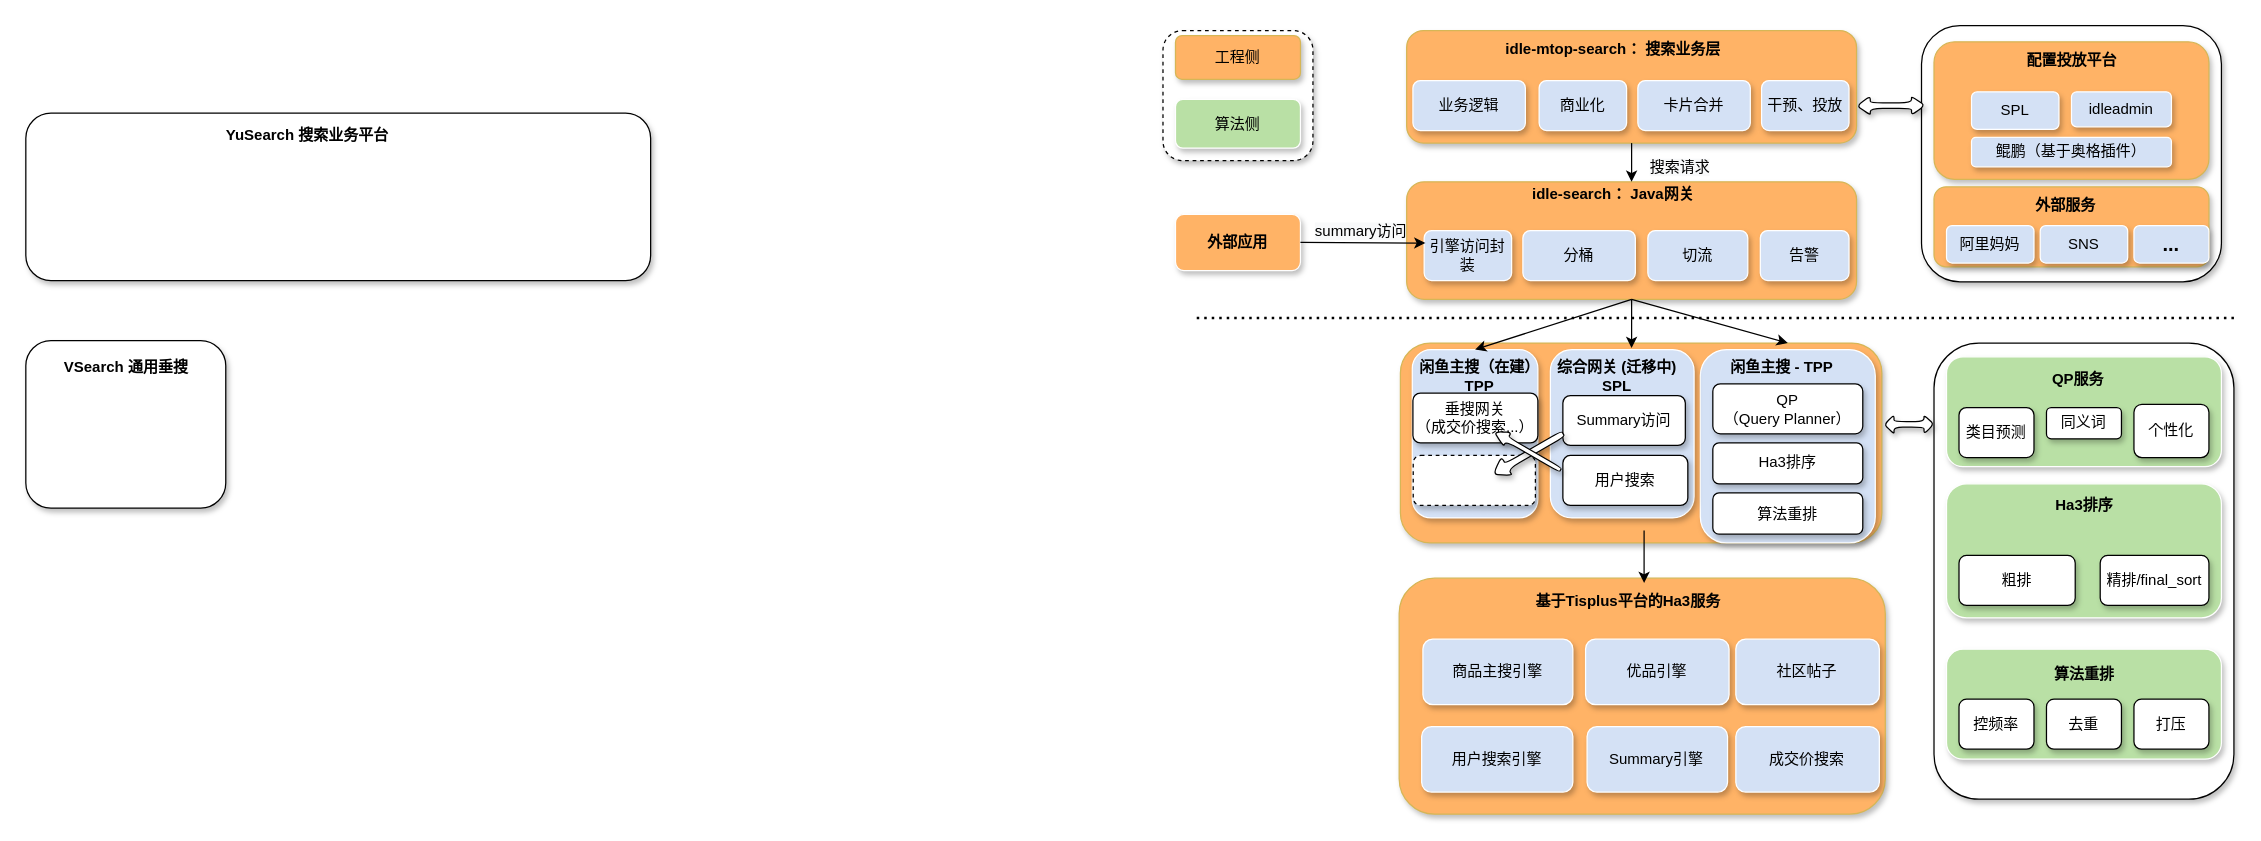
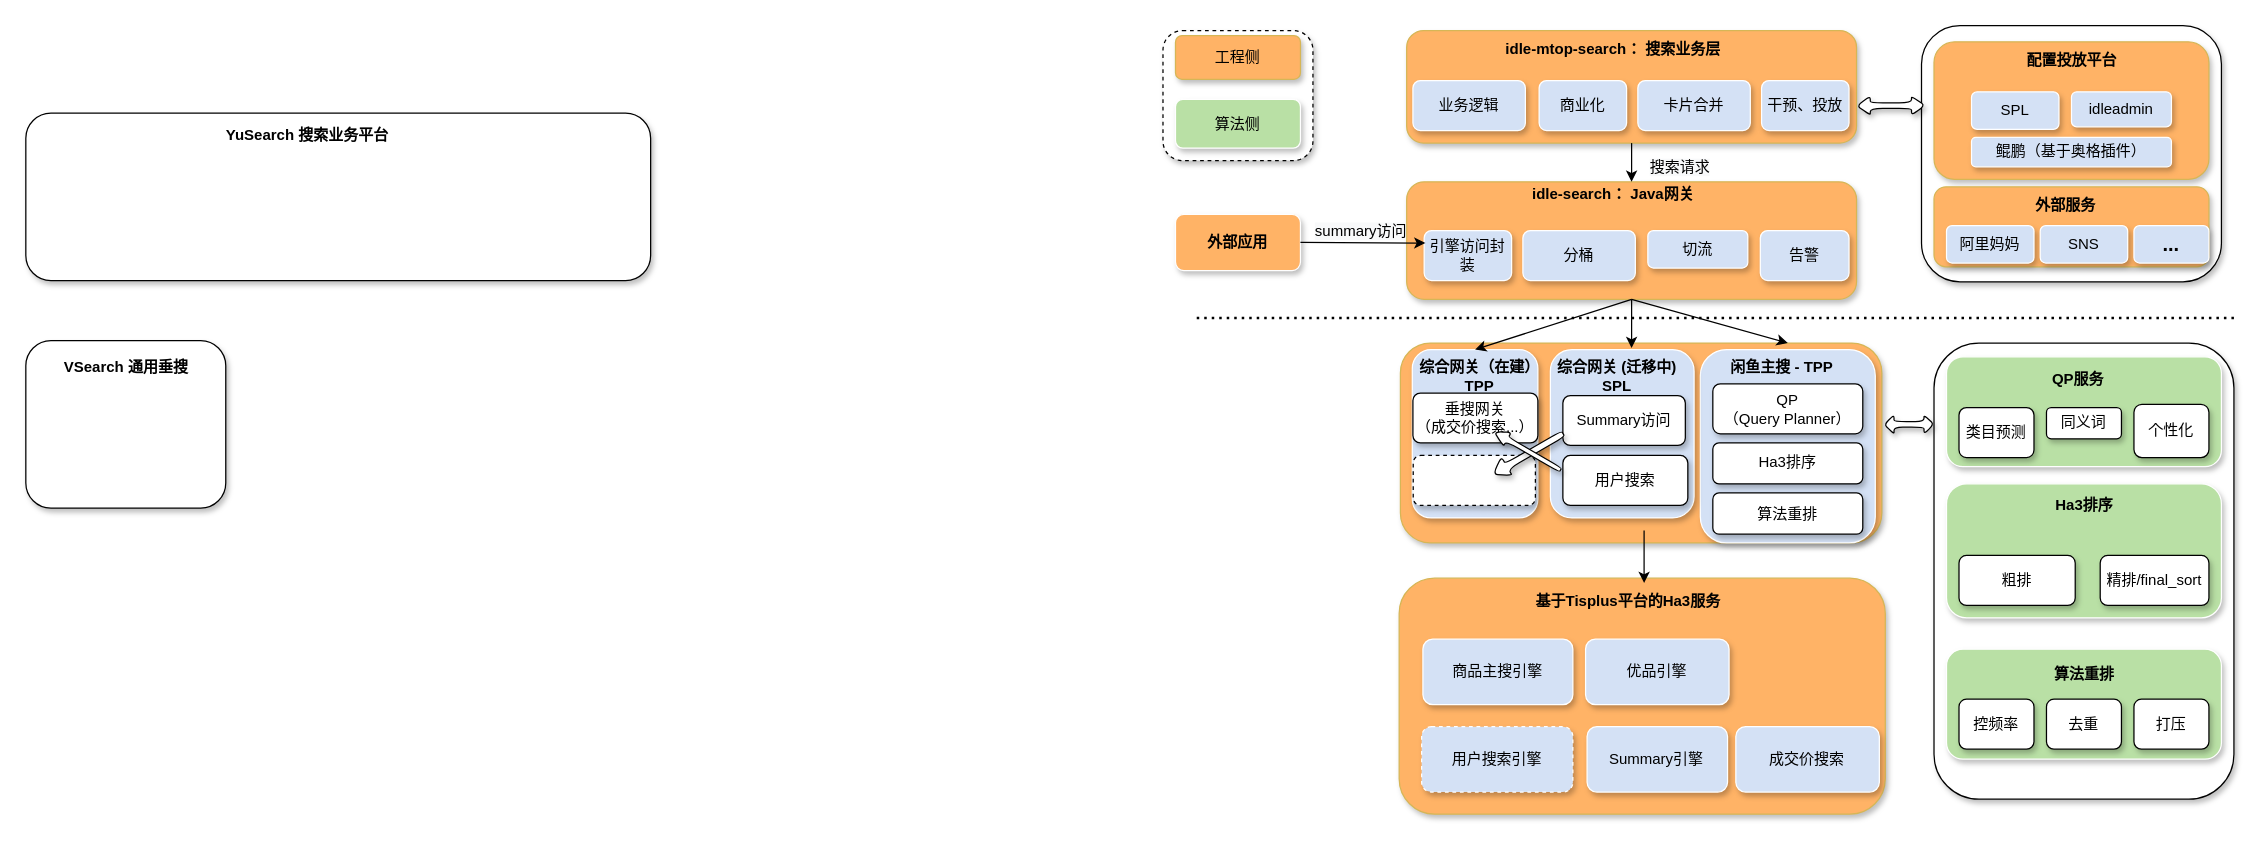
(1698, 256) -> (1698, 249)
(1480, 377) -> (1480, 377)
(1808, 672) -> none
(1498, 760) -> (1498, 760)
